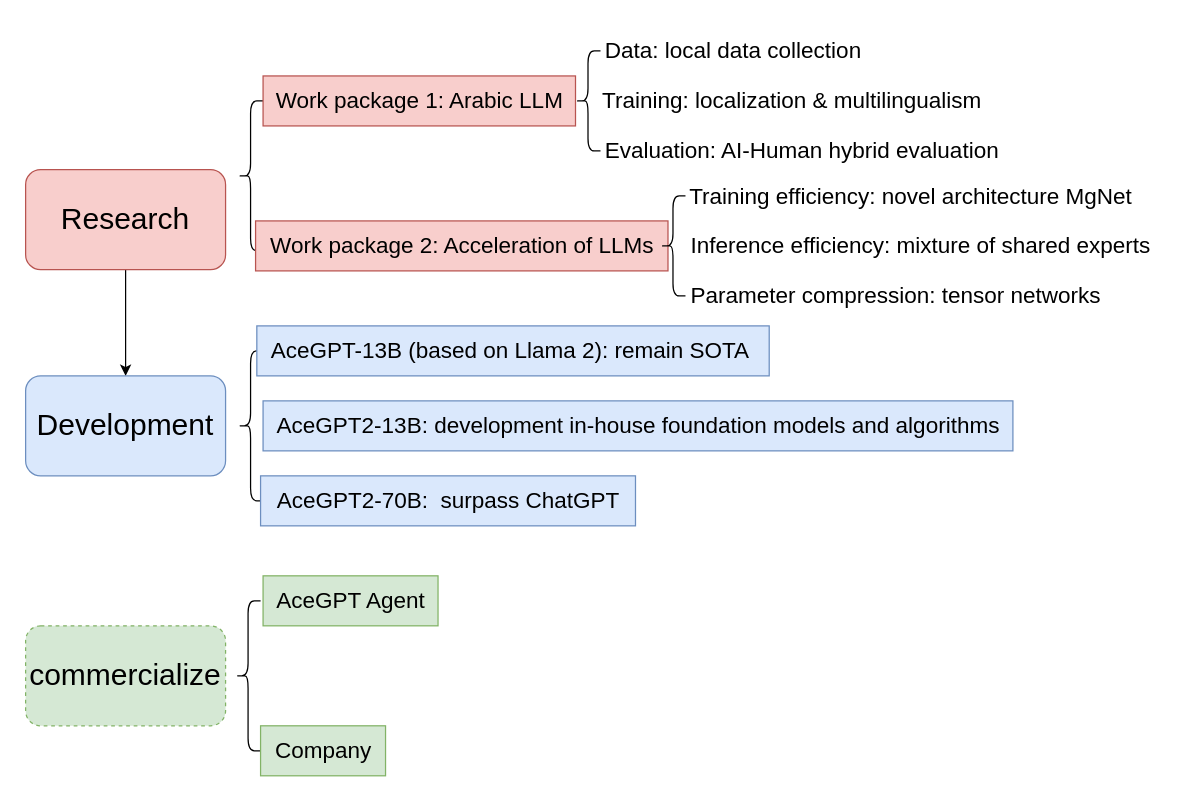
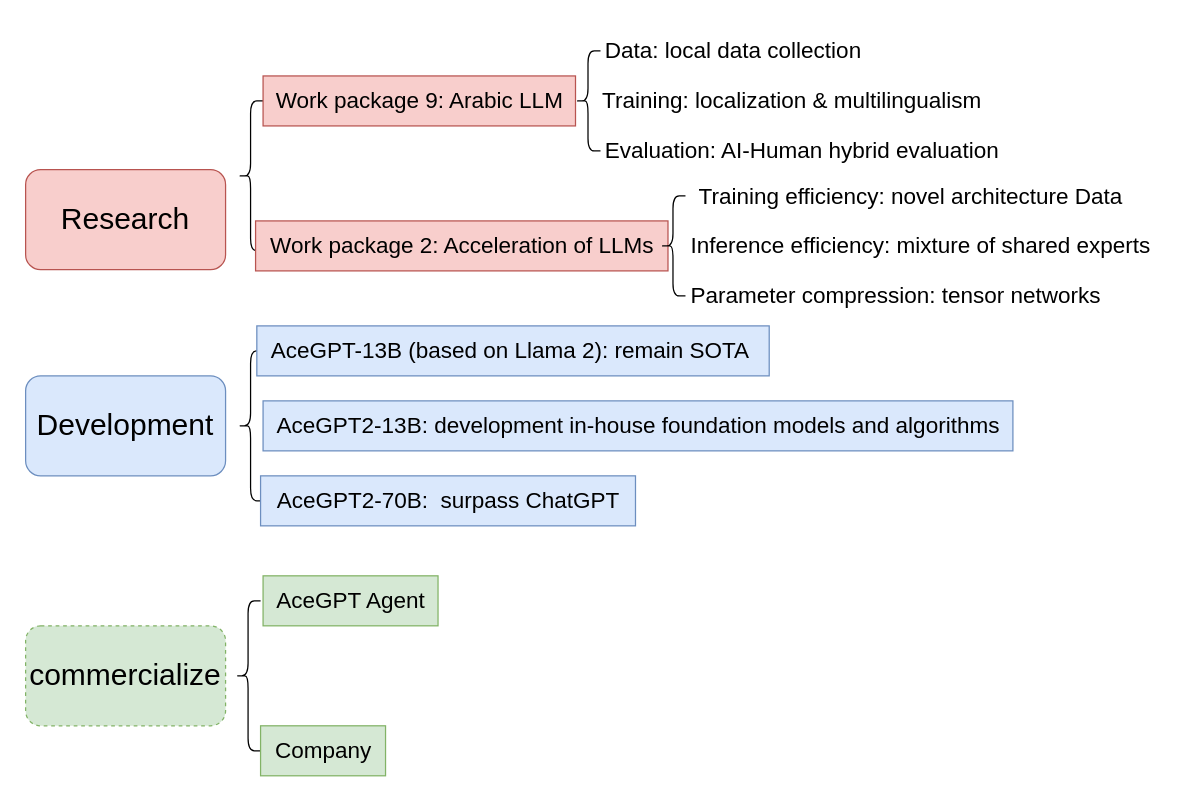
(420, 101) -> (420, 101)
(911, 197) -> (911, 197)
(126, 319) -> none
